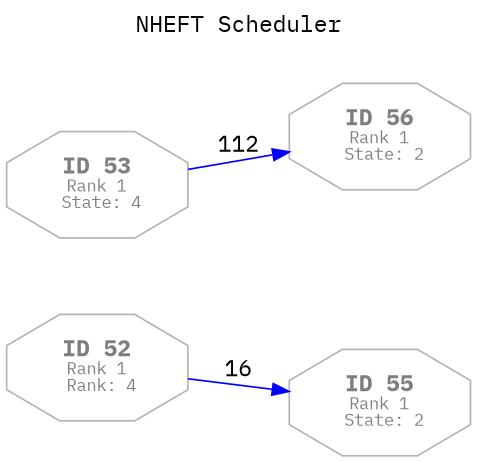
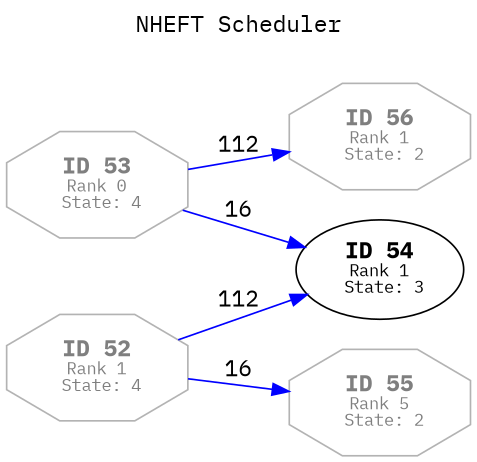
(97, 186) -> (97, 186)
none -> (380, 270)
(97, 386) -> (97, 386)
(380, 404) -> (380, 404)
